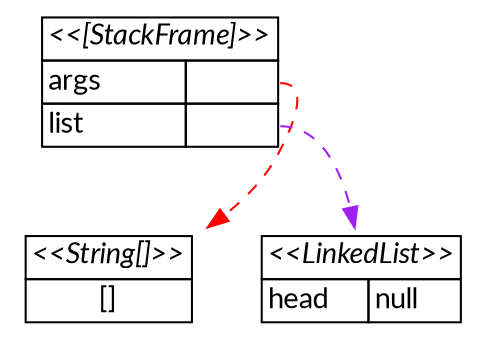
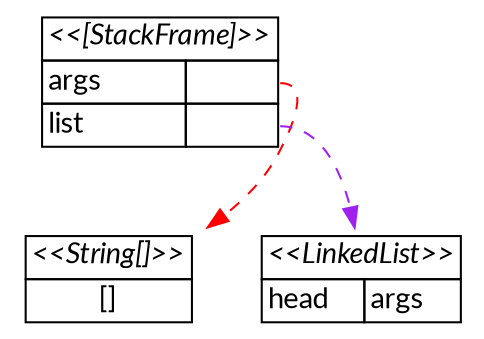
(397, 300) -> (397, 300)
